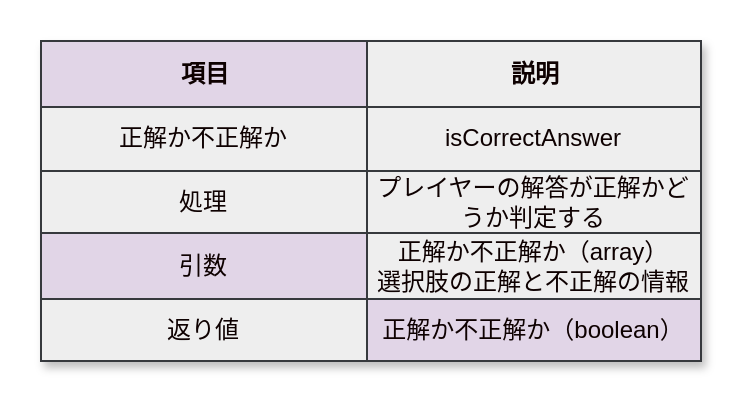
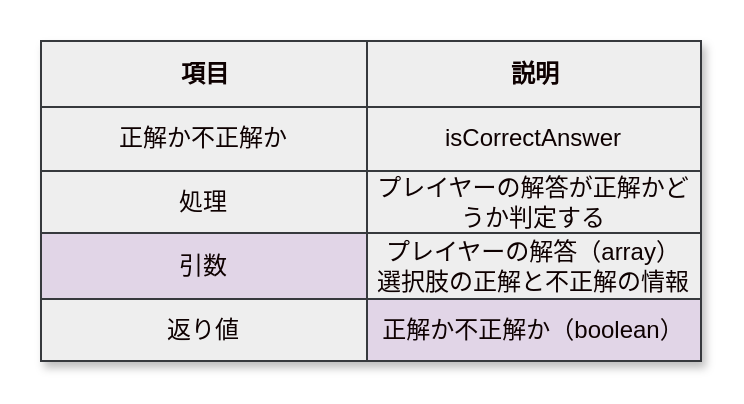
(204, 74) -> (204, 74)
(534, 267) -> (534, 267)
